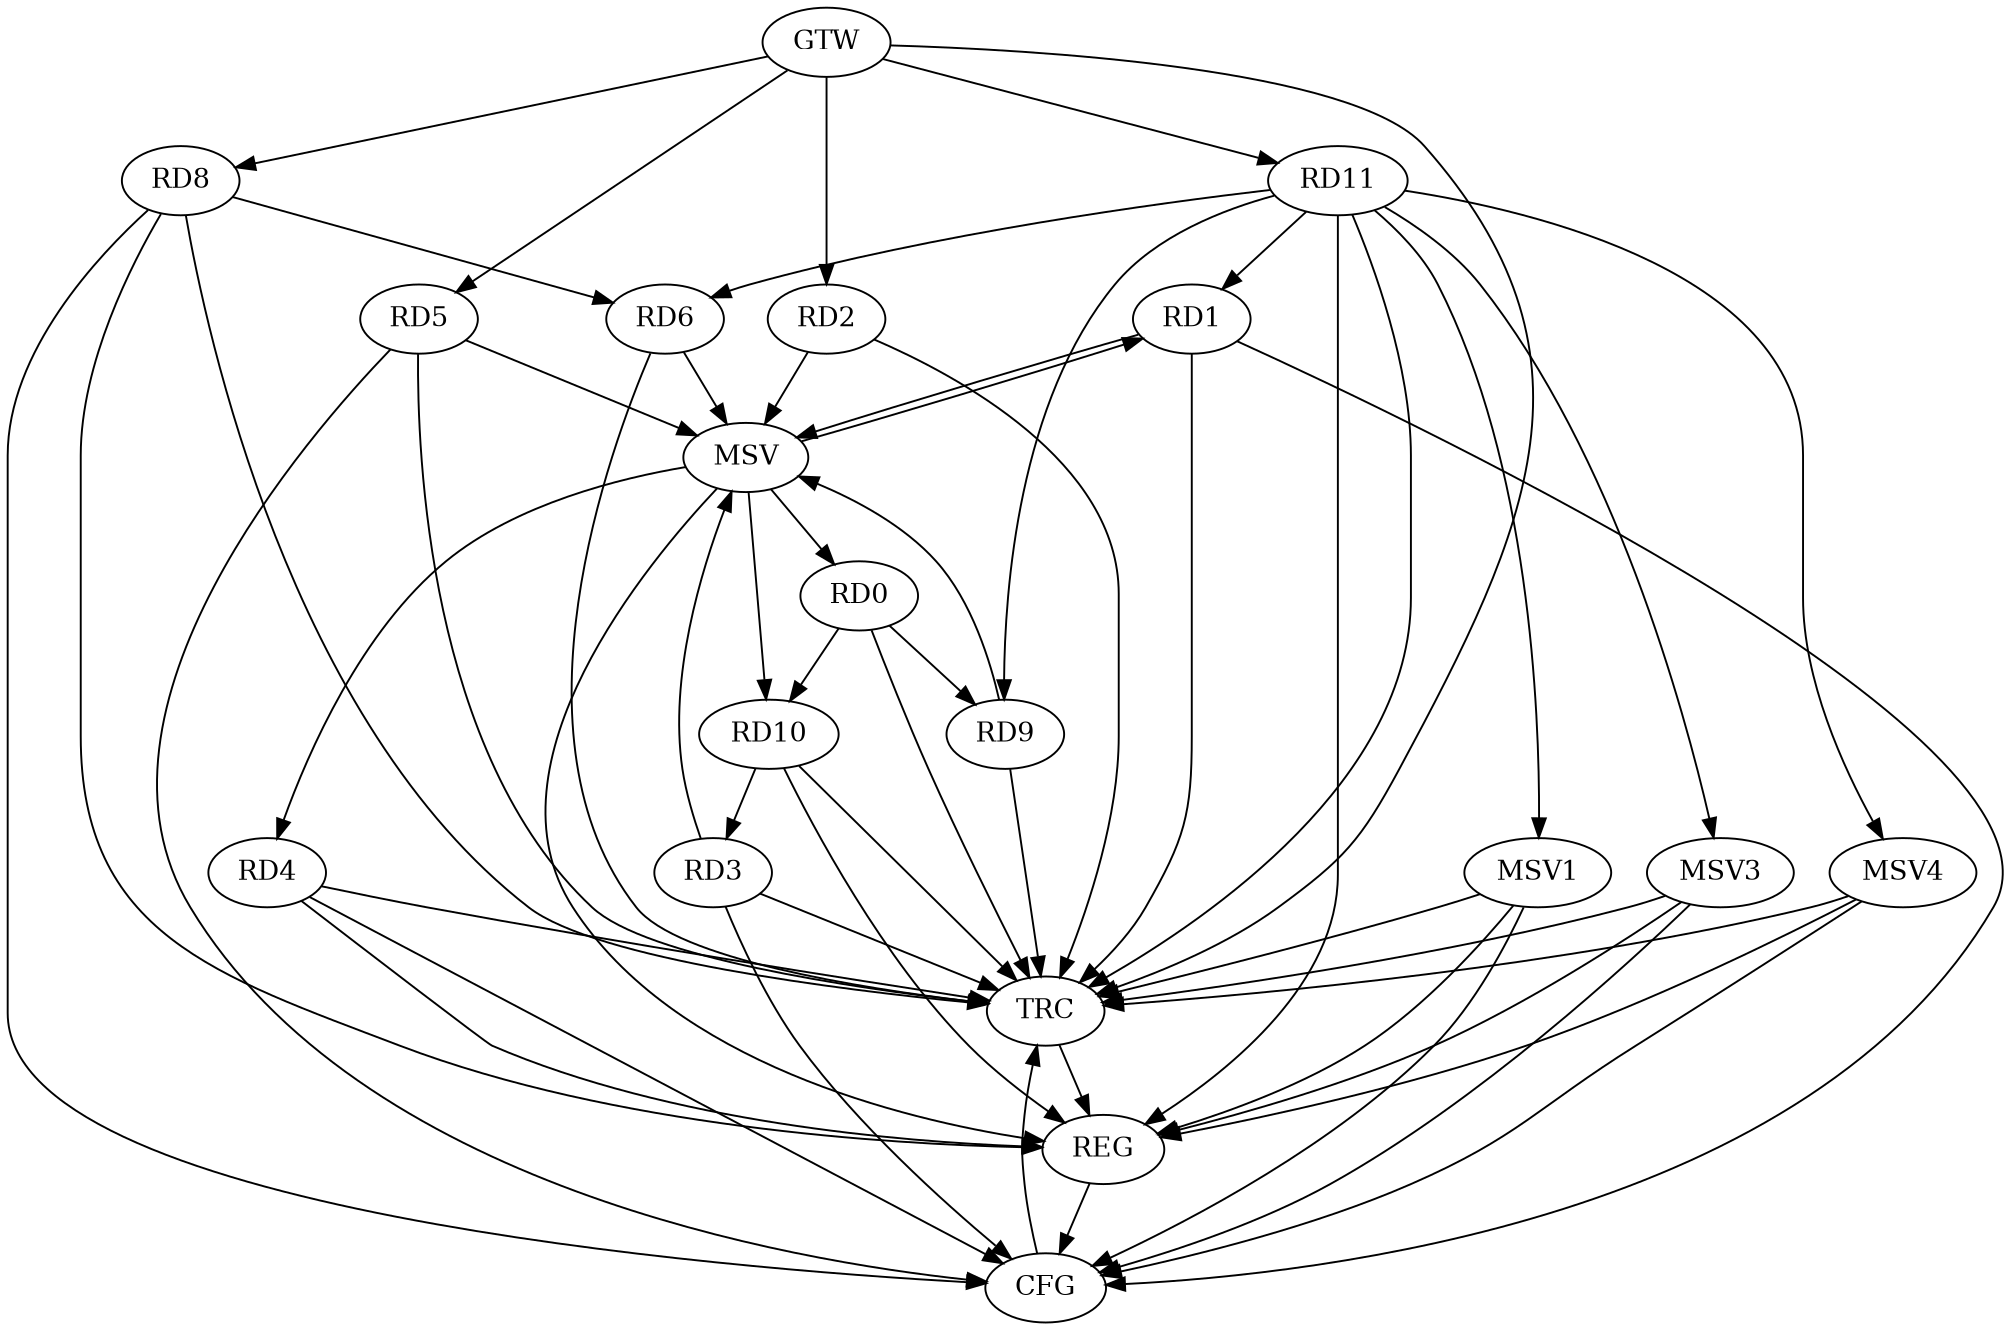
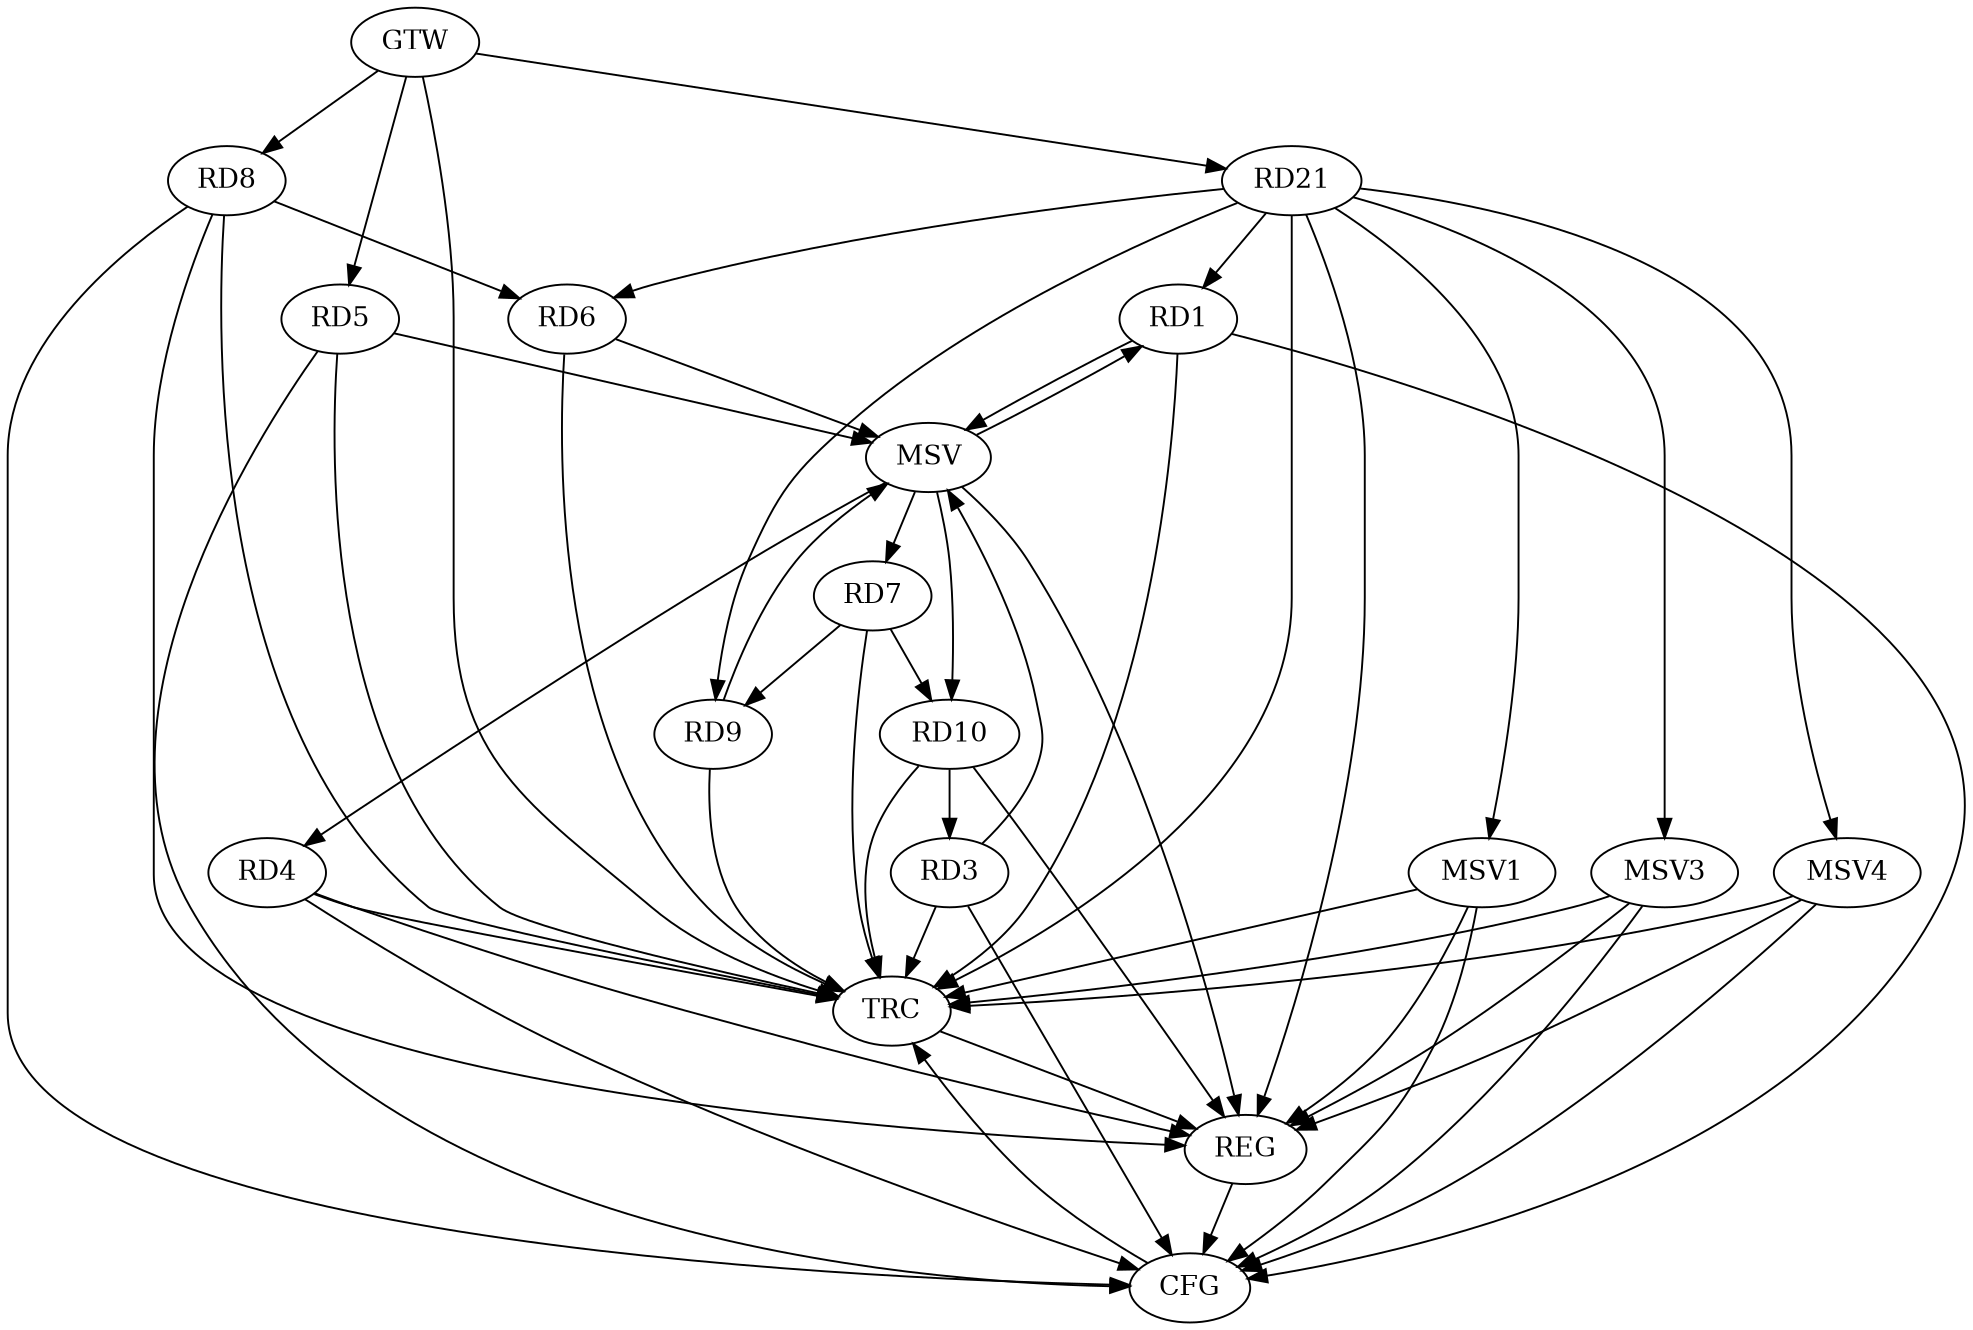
(1338, 181) -> (1292, 181)
(827, 319) -> none
(859, 596) -> (873, 596)
